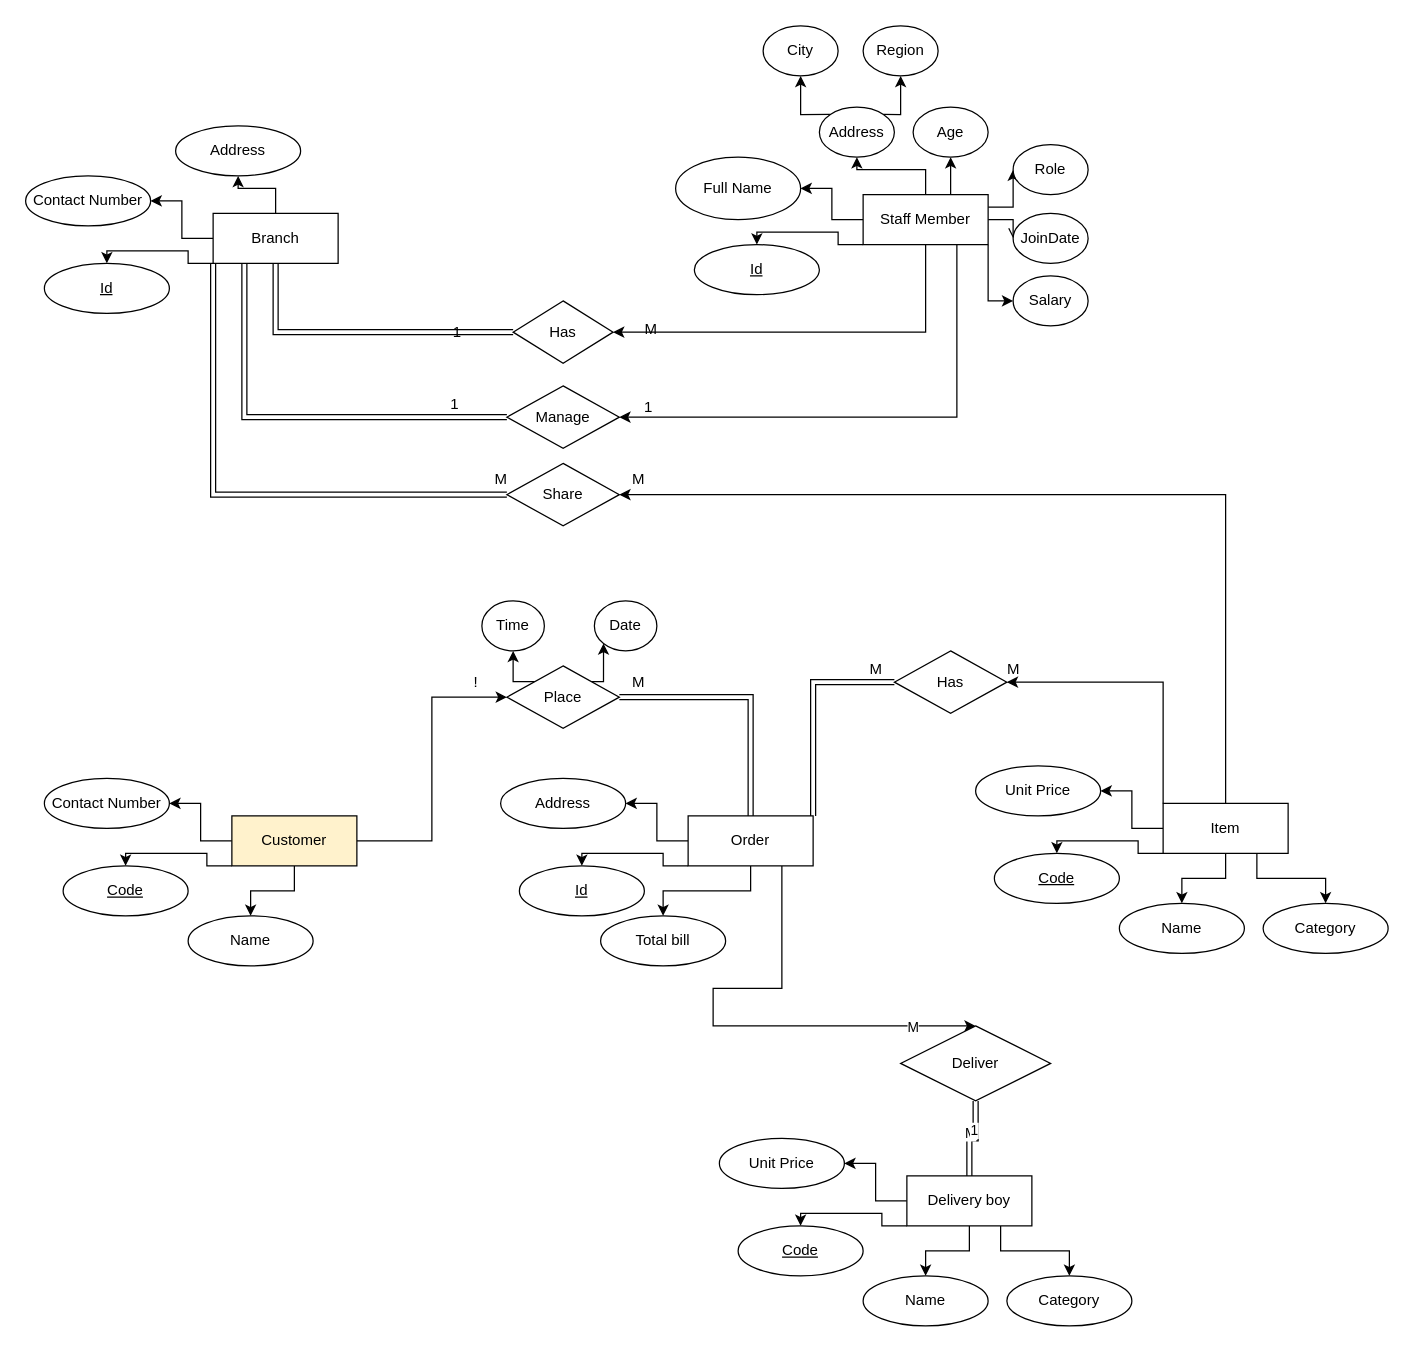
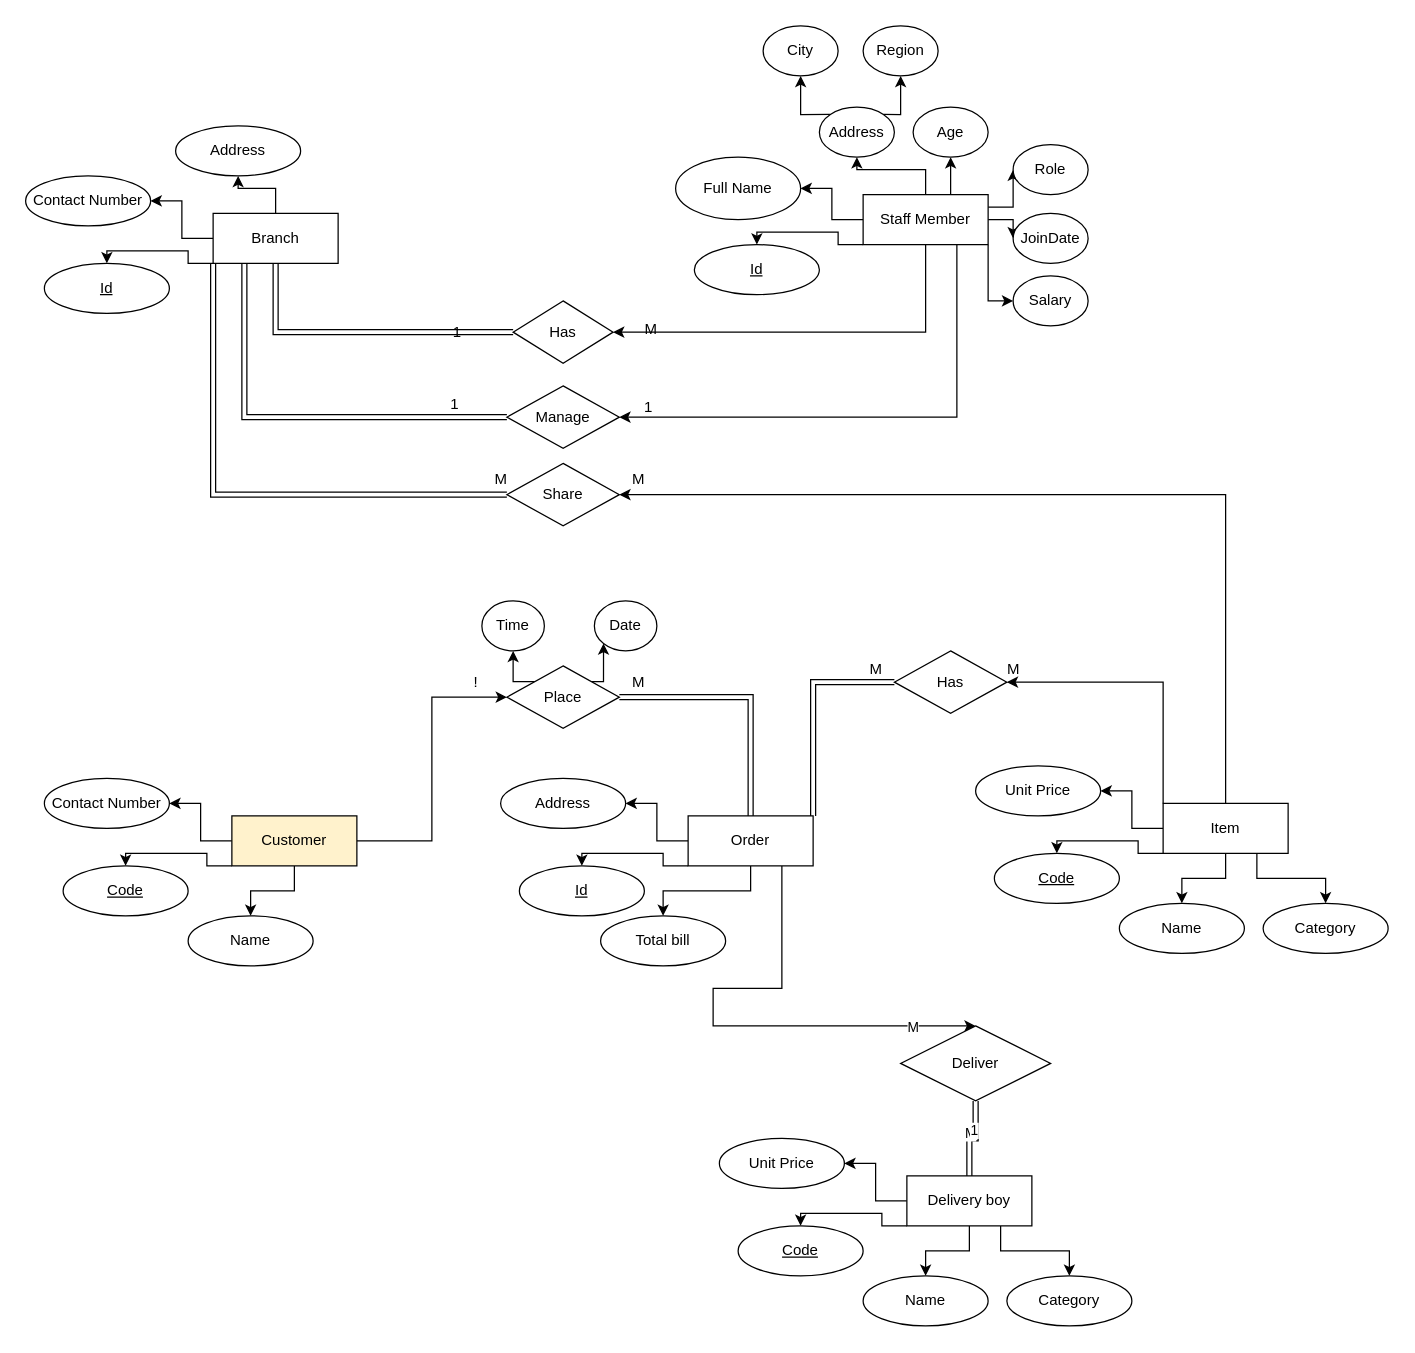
(1013, 230) -> (1013, 228)
